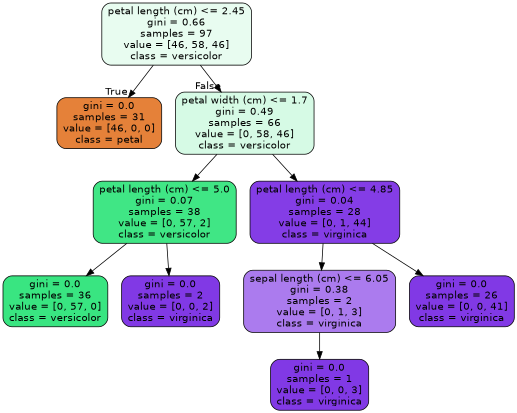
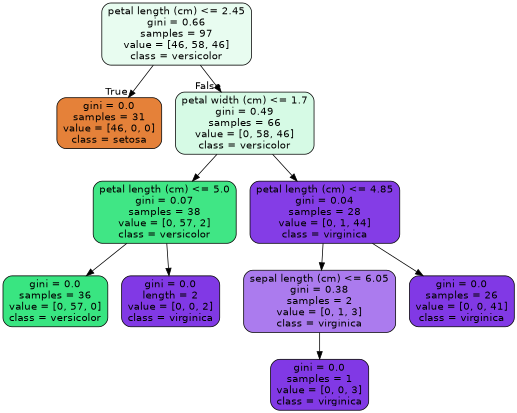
(109, 123) -> (109, 123)
(171, 301) -> (171, 301)
